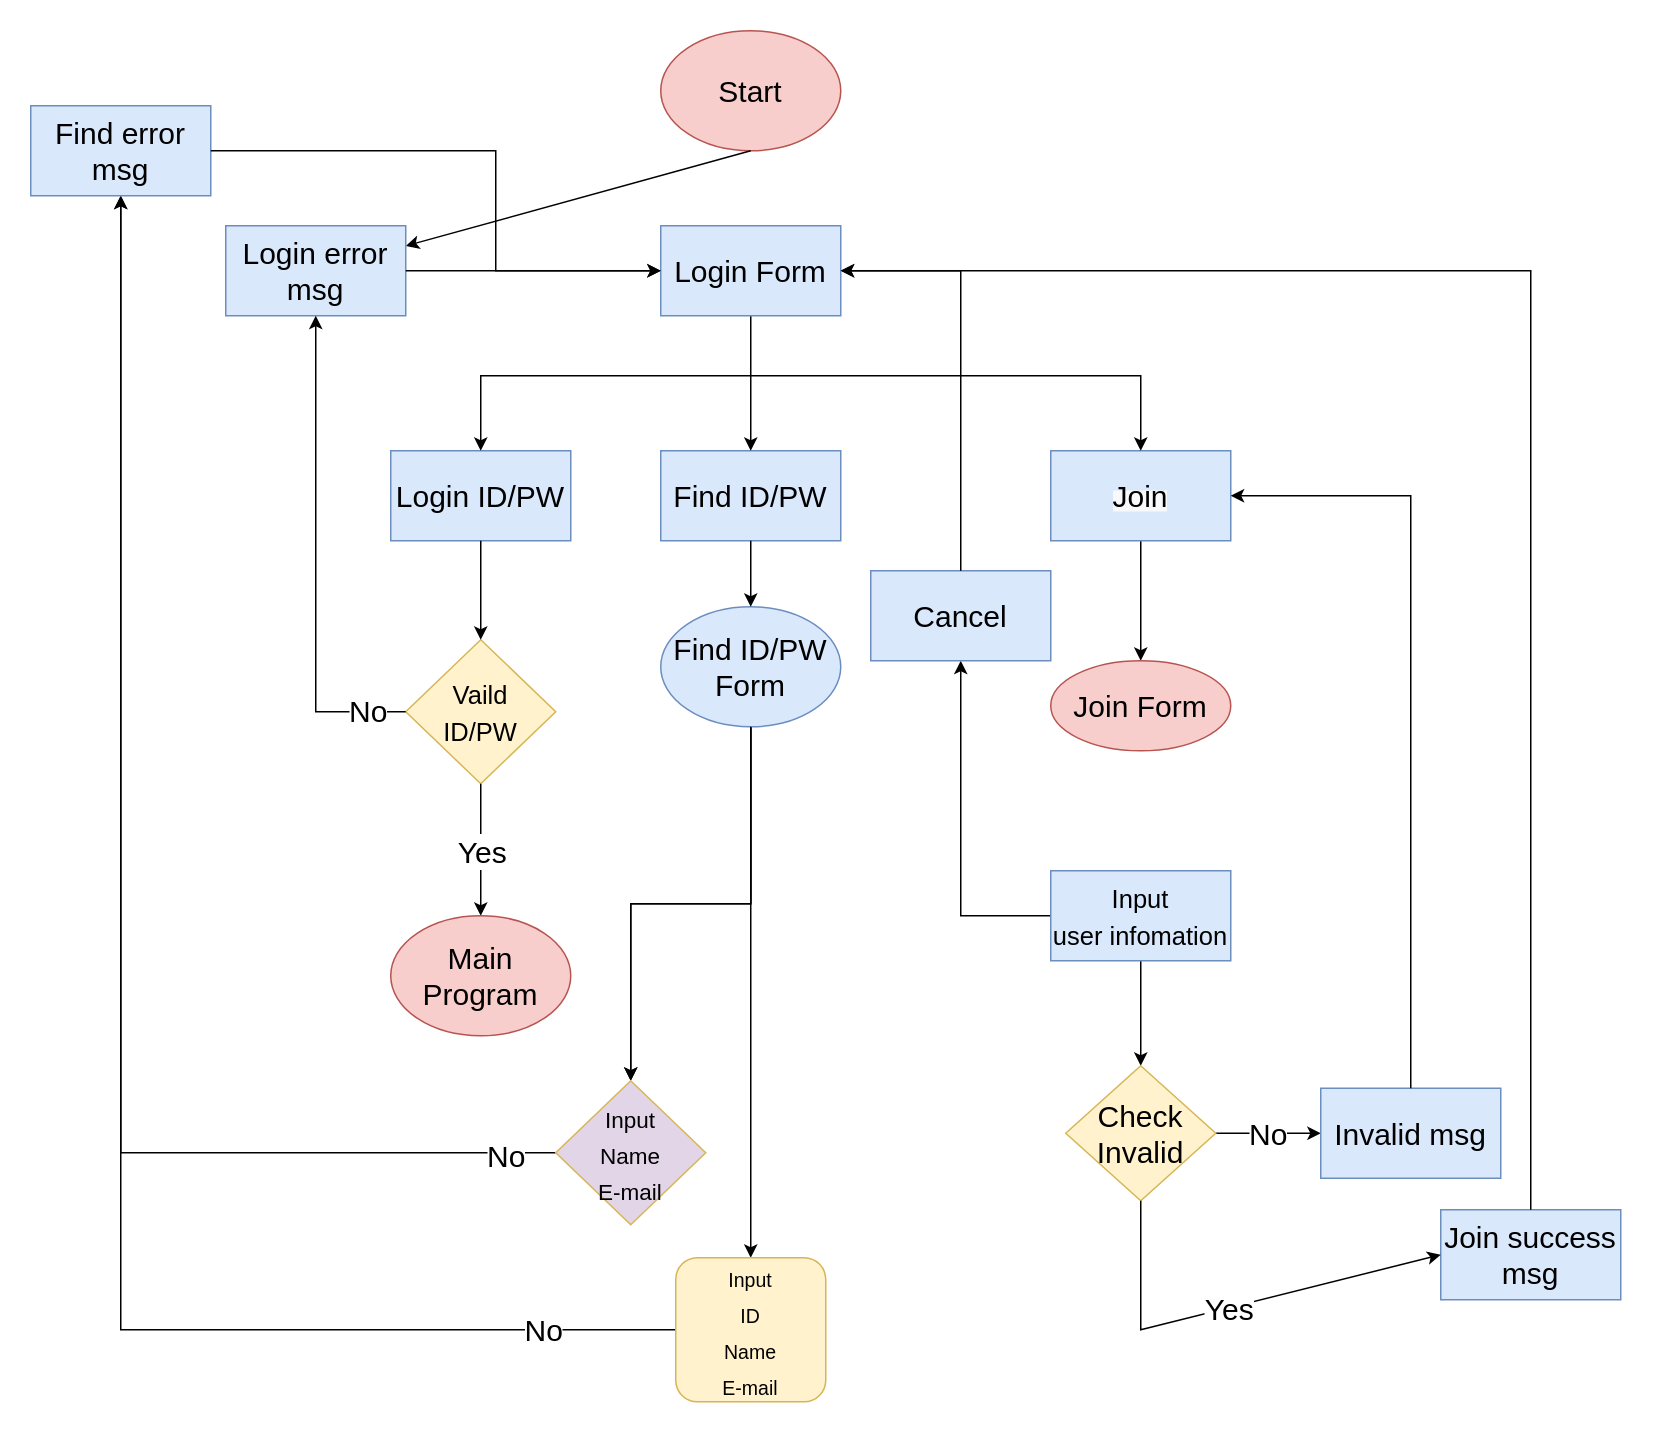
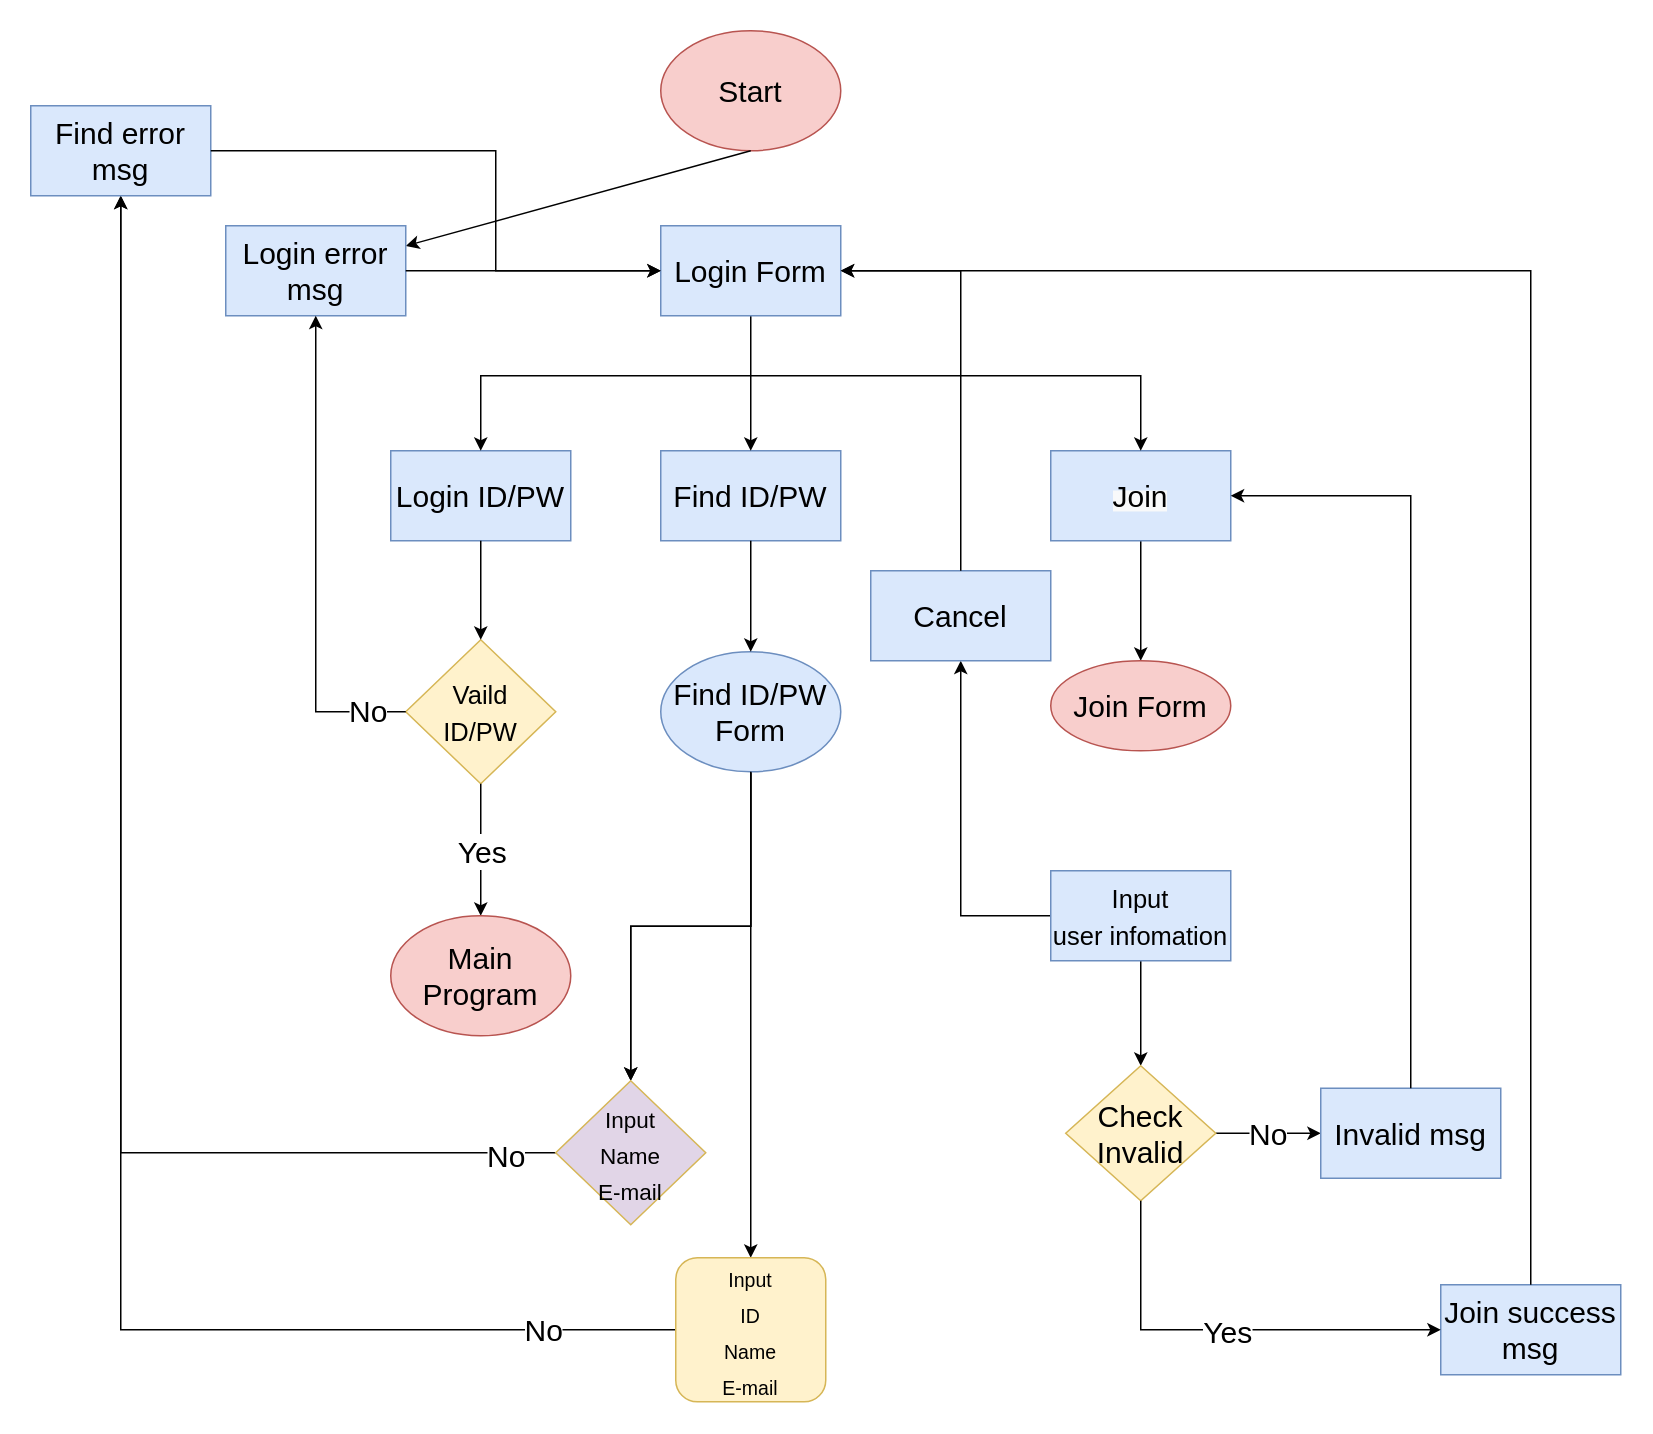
(751, 667) -> (751, 712)
(1531, 1255) -> (1531, 1330)
